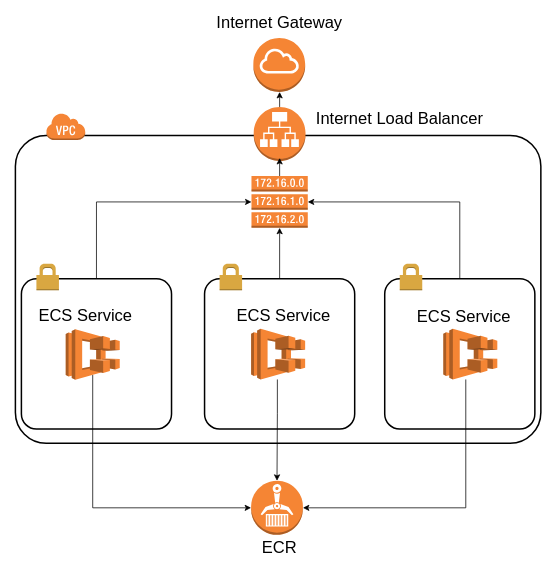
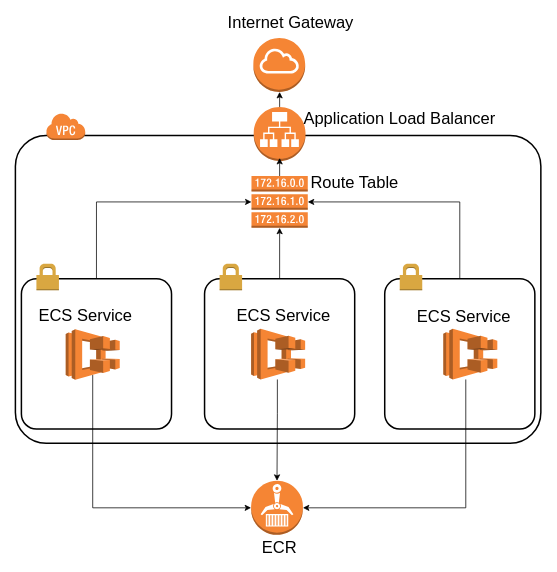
(279, 23) -> (291, 23)
(399, 119) -> (399, 119)
none -> (354, 183)
